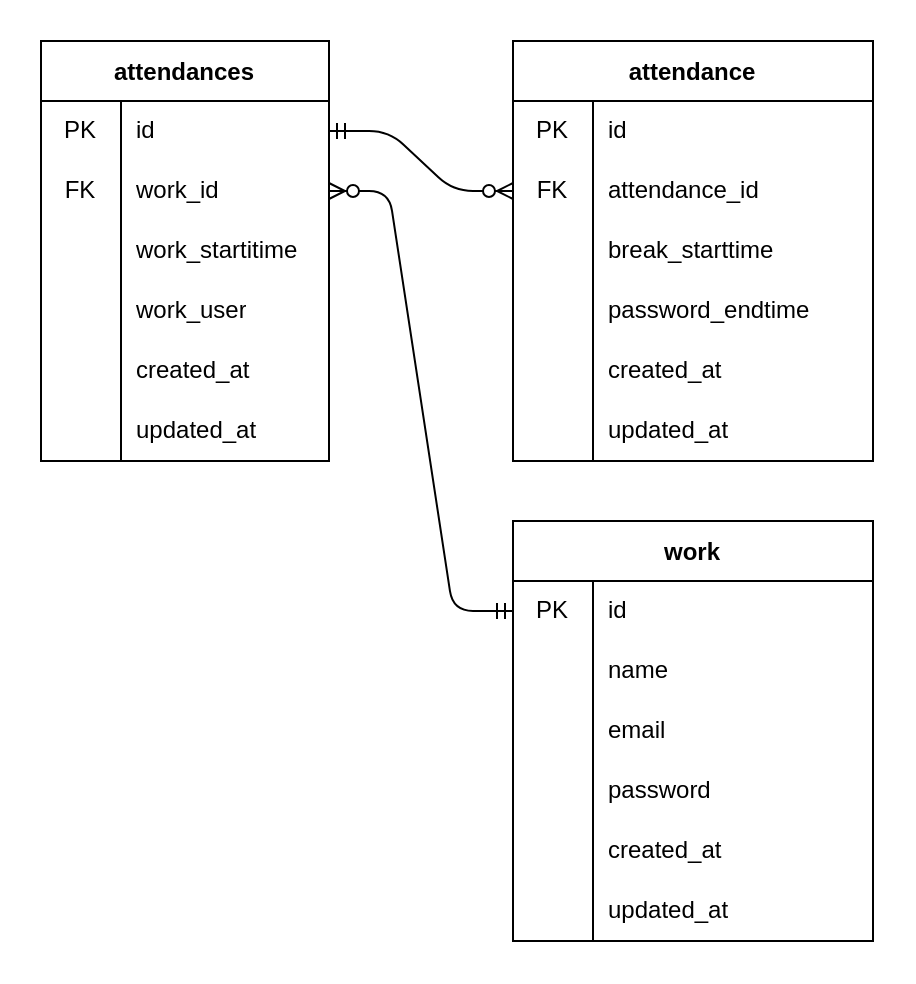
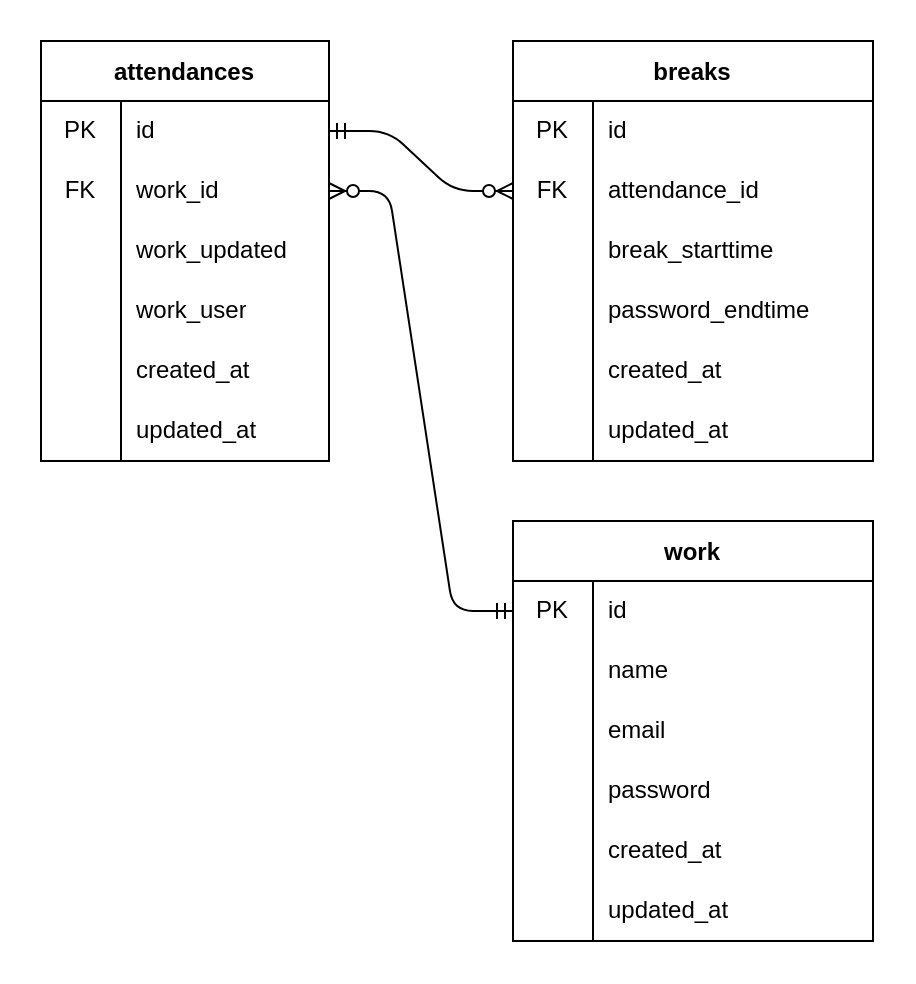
(692, 72) -> (692, 72)
(232, 251) -> (218, 251)
